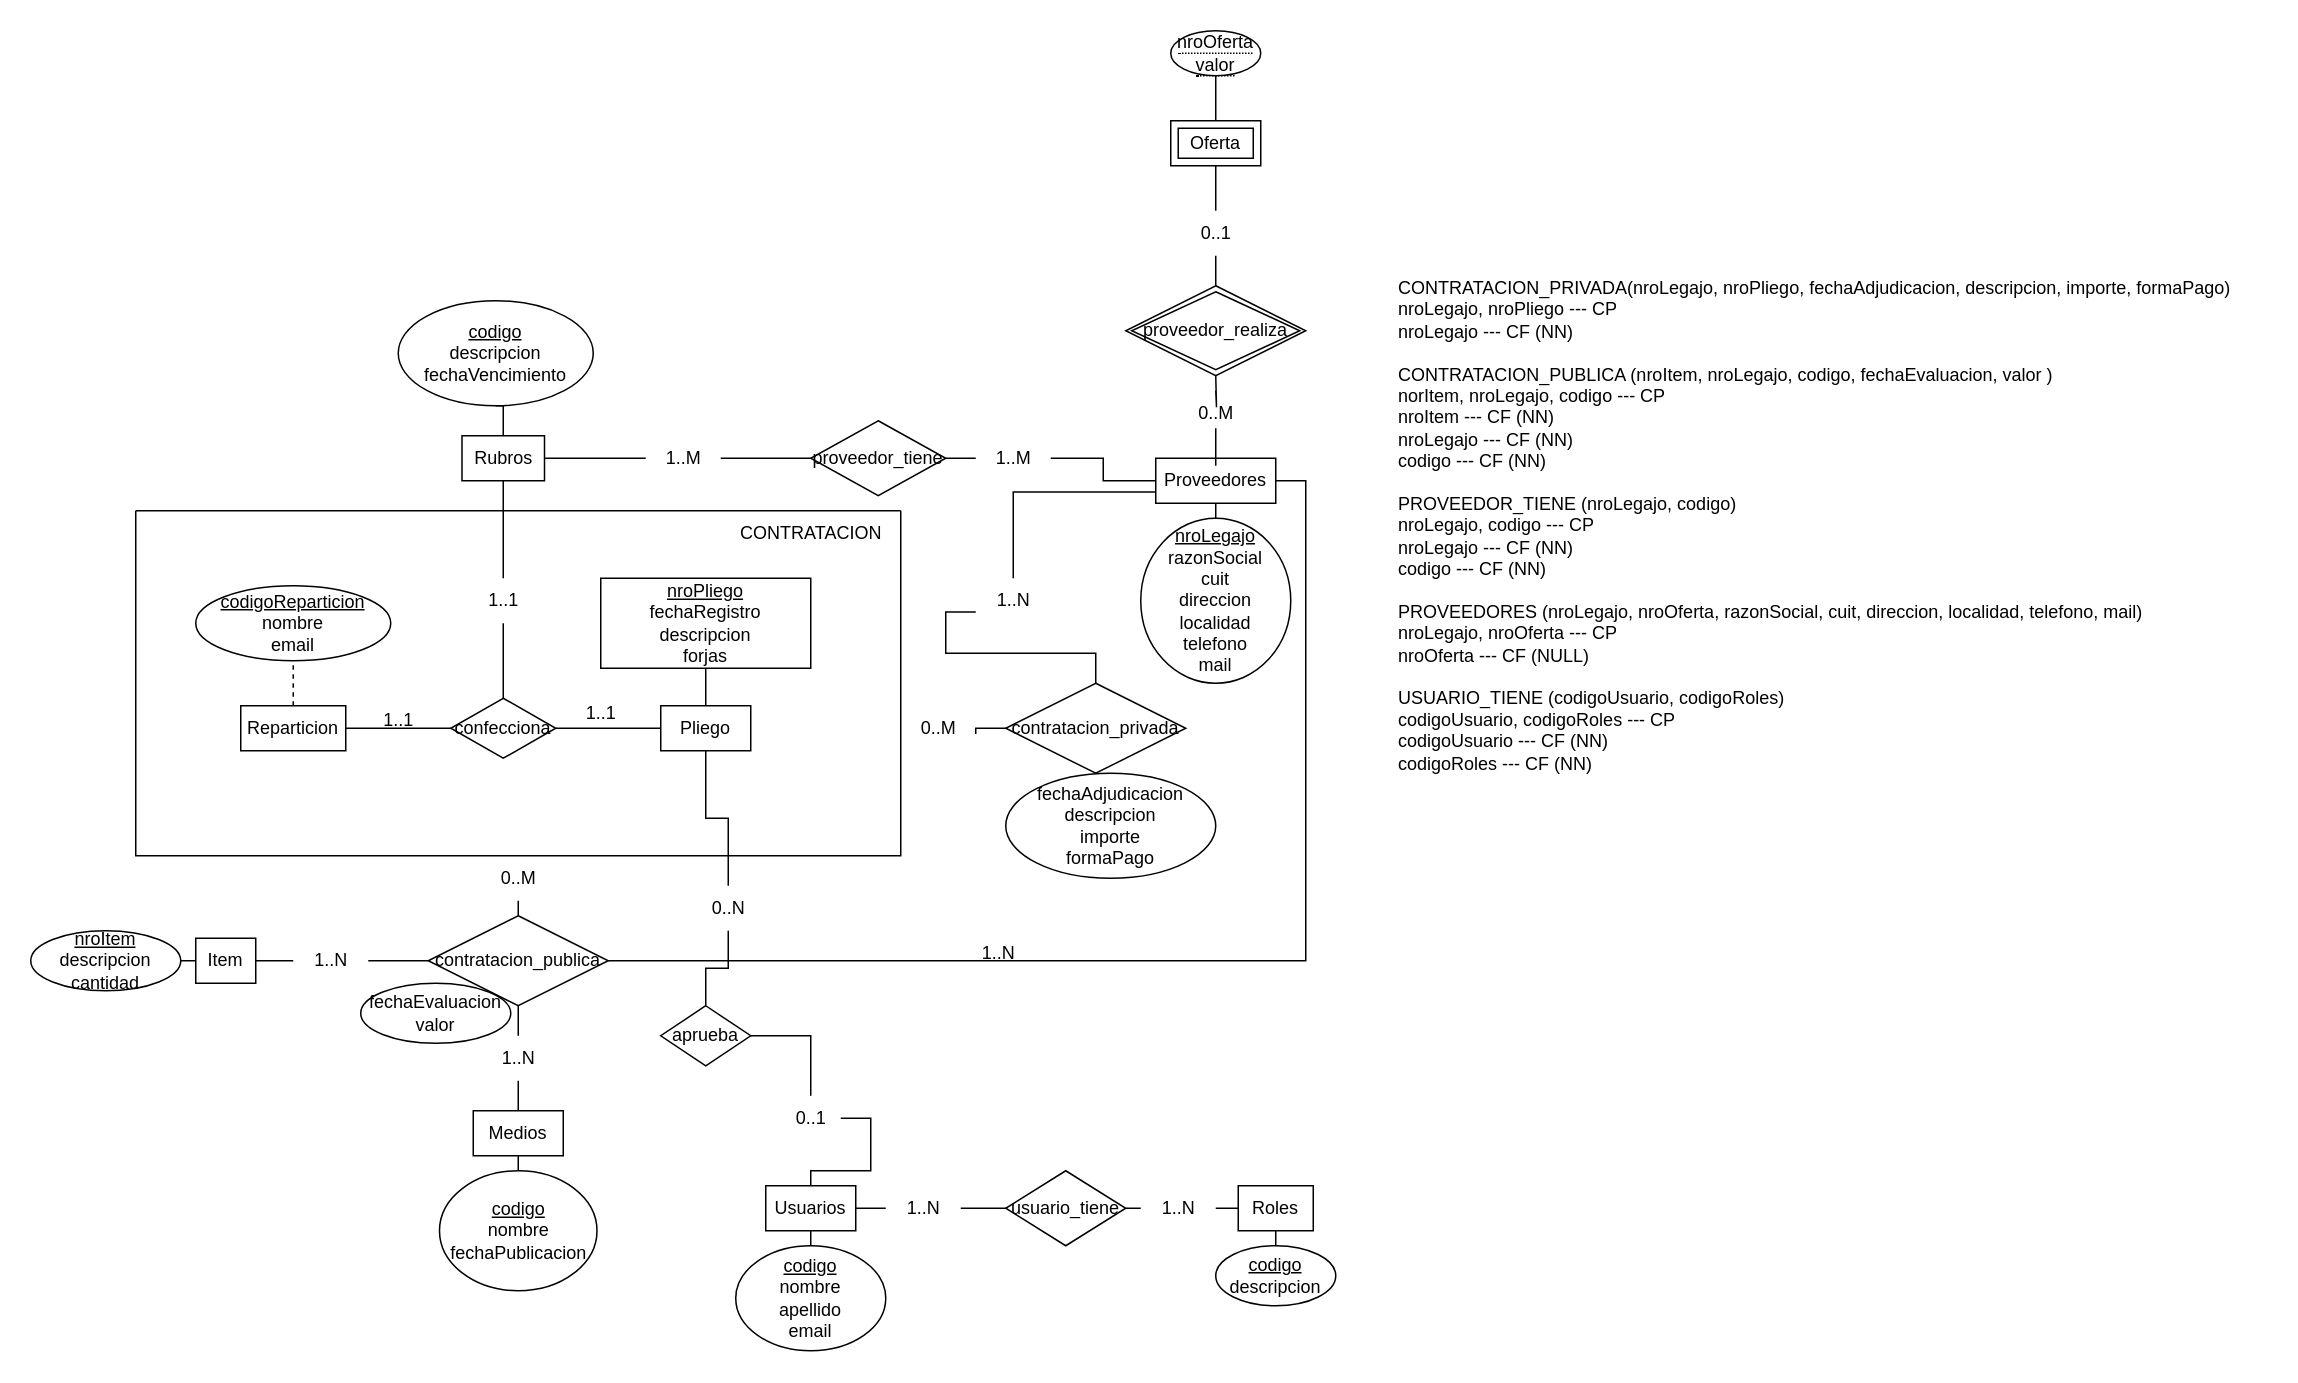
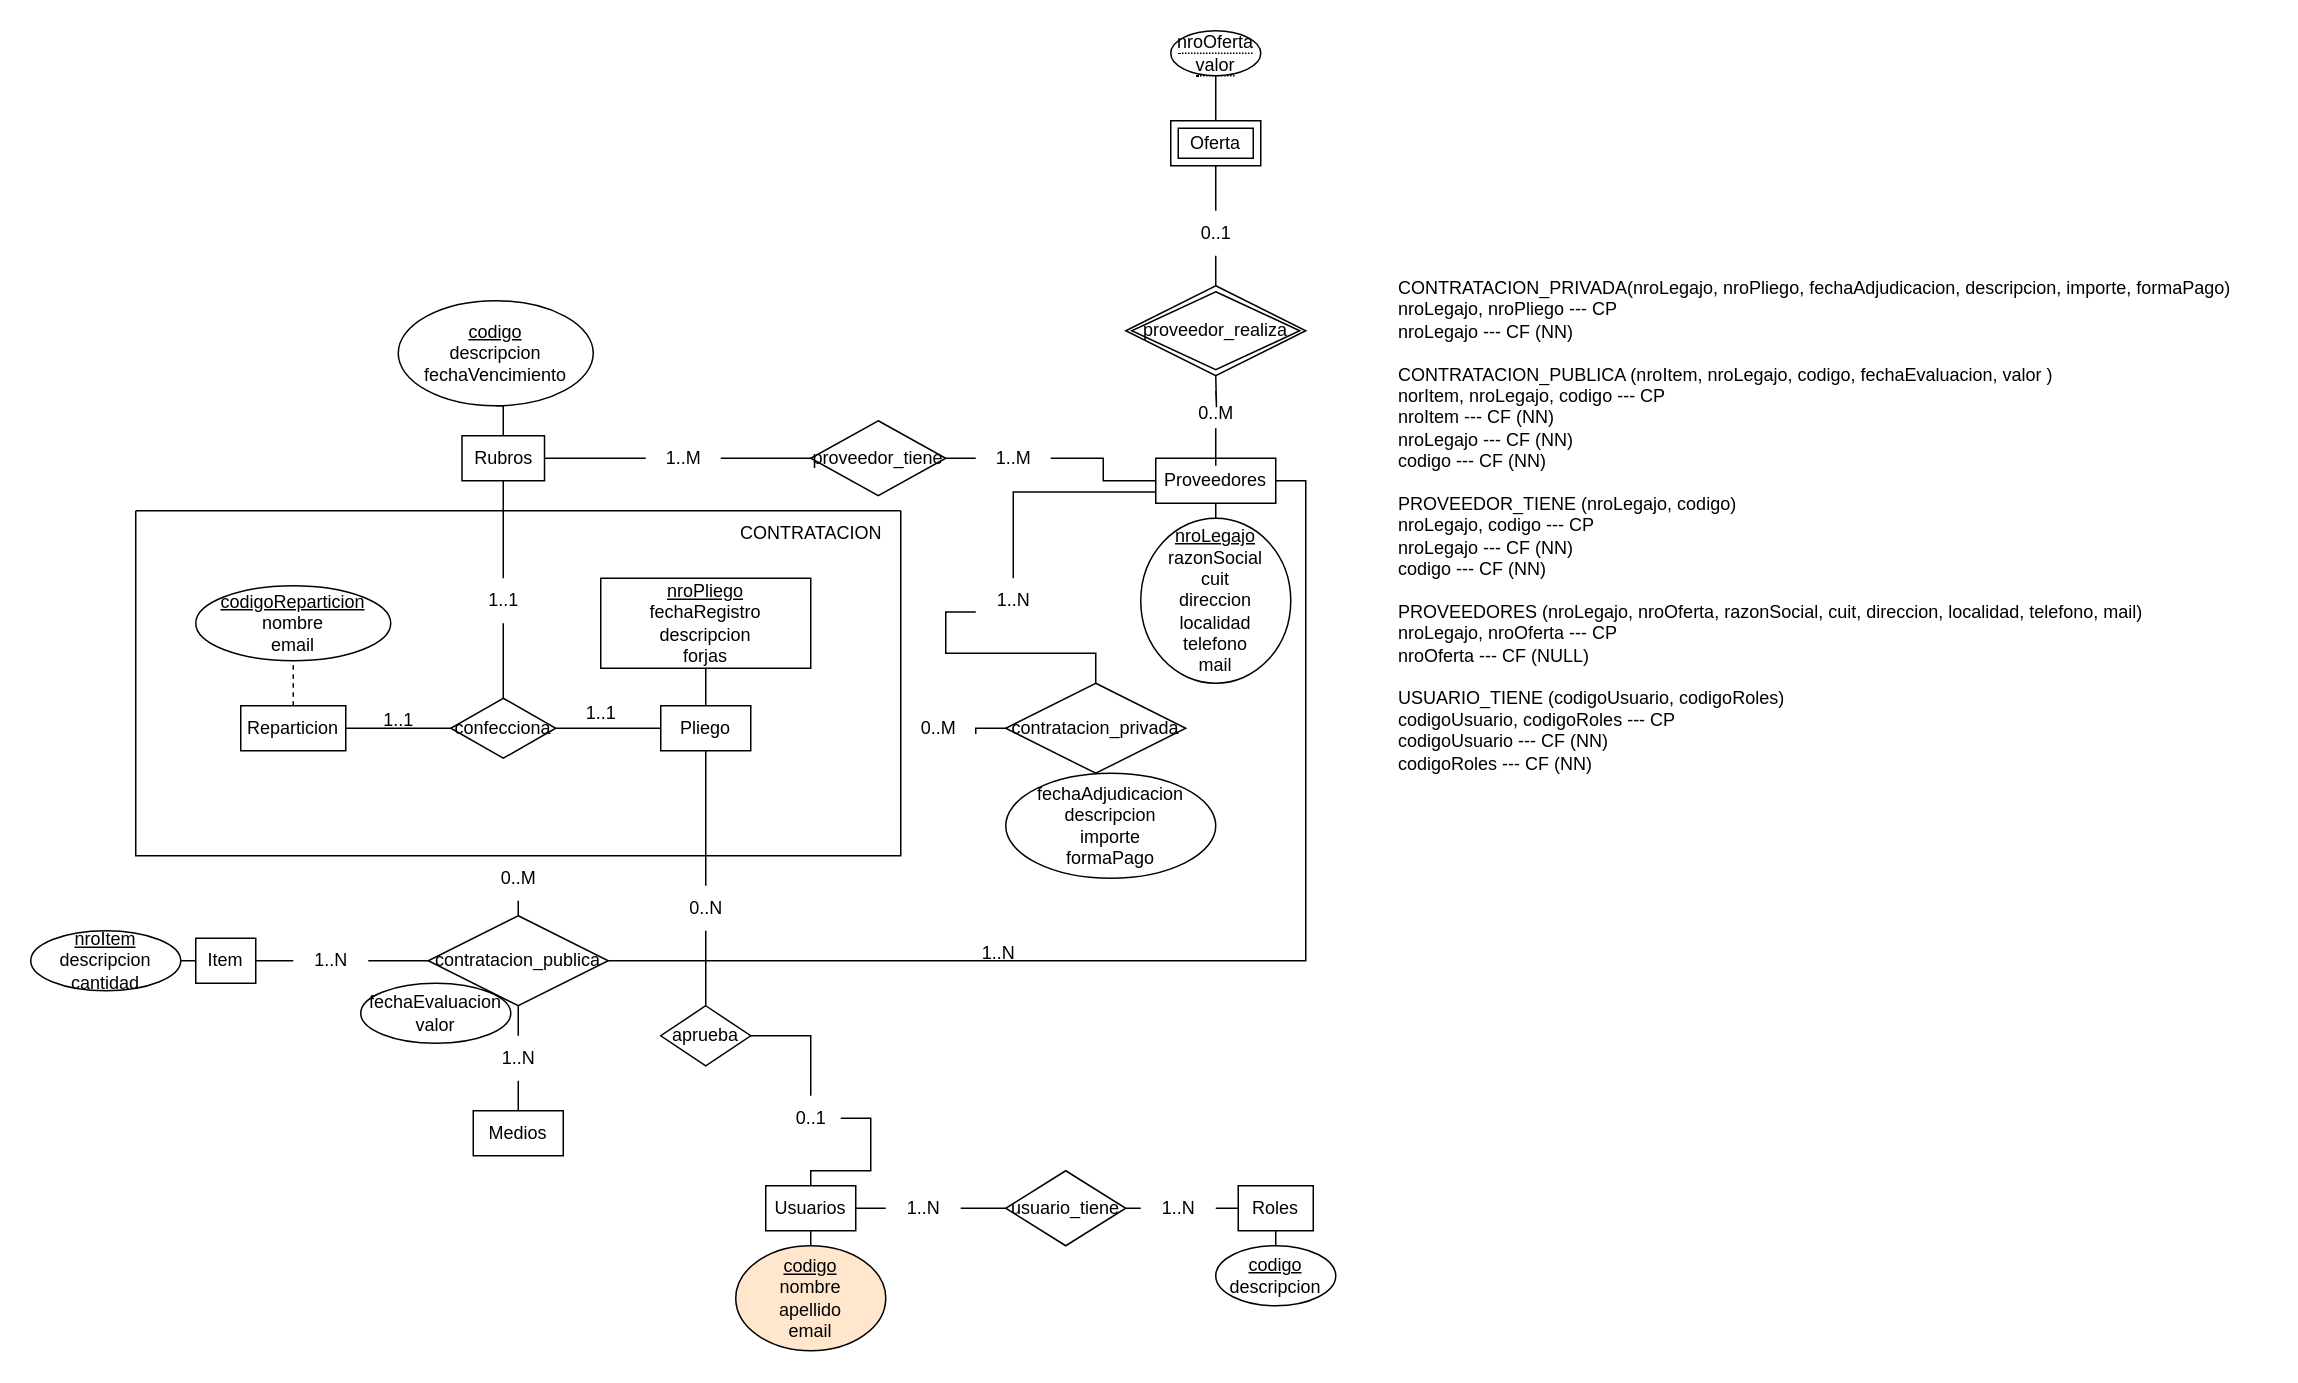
(728, 908) -> (706, 908)
(518, 1163) -> none
(518, 1231) -> none
(811, 1298) -> (811, 1298)
